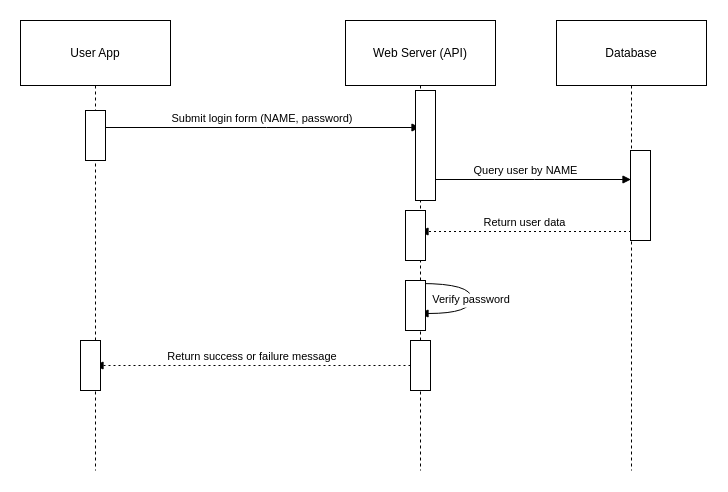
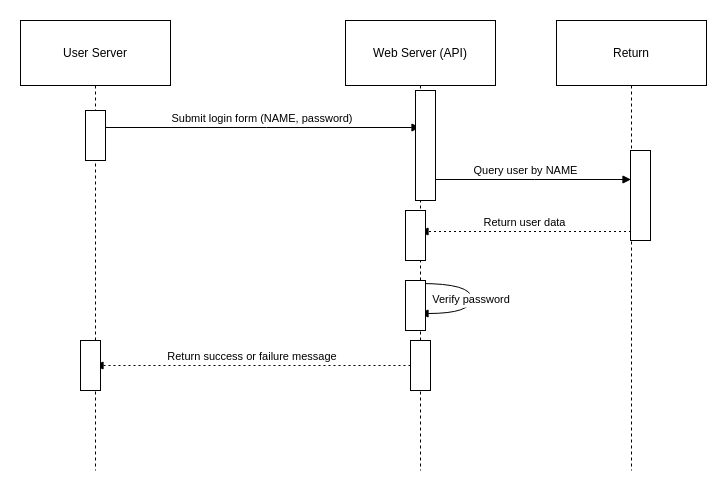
(96, 54) -> (96, 54)
(632, 54) -> (632, 54)
